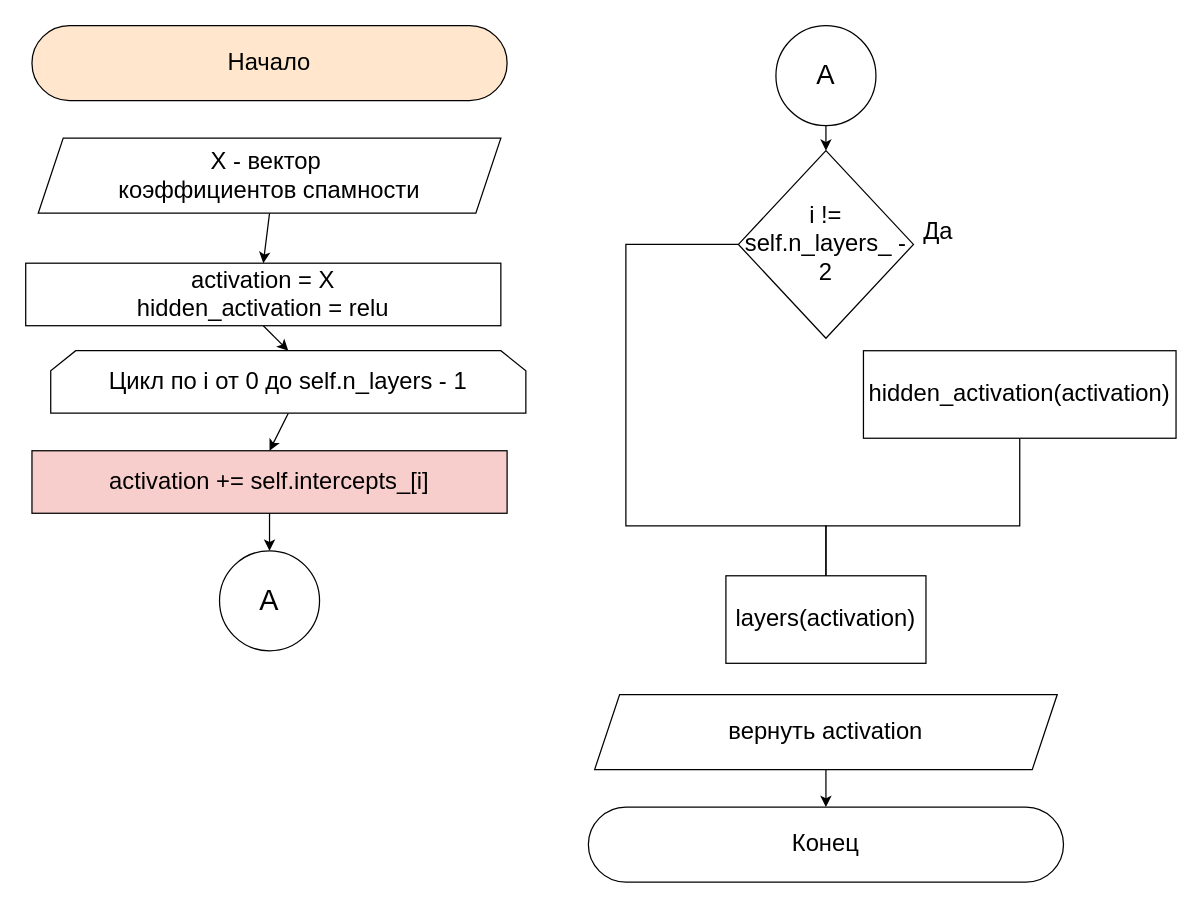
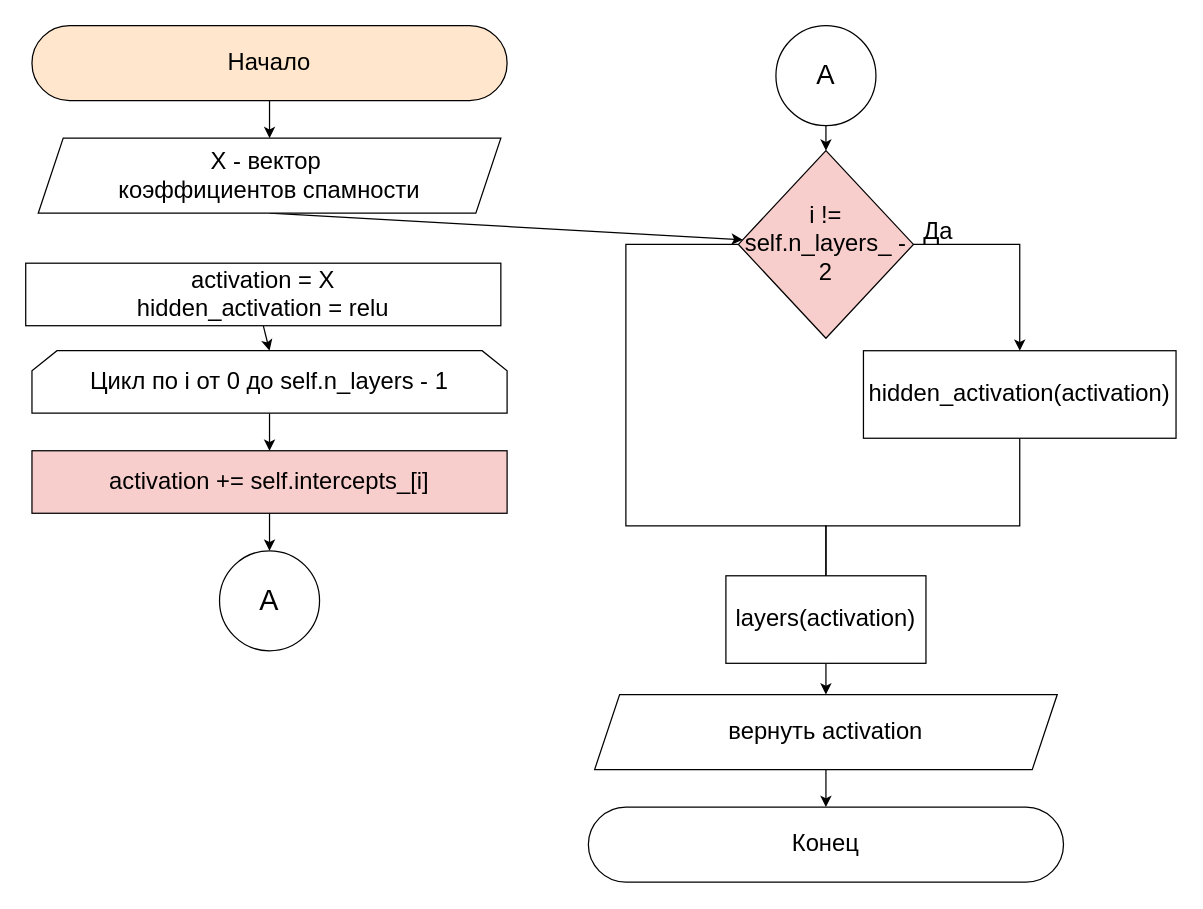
none -> (269, 115)
(267, 234) -> (507, 227)
(826, 244) -> (826, 244)
none -> (1015, 244)
(288, 382) -> (269, 382)
none -> (826, 674)
